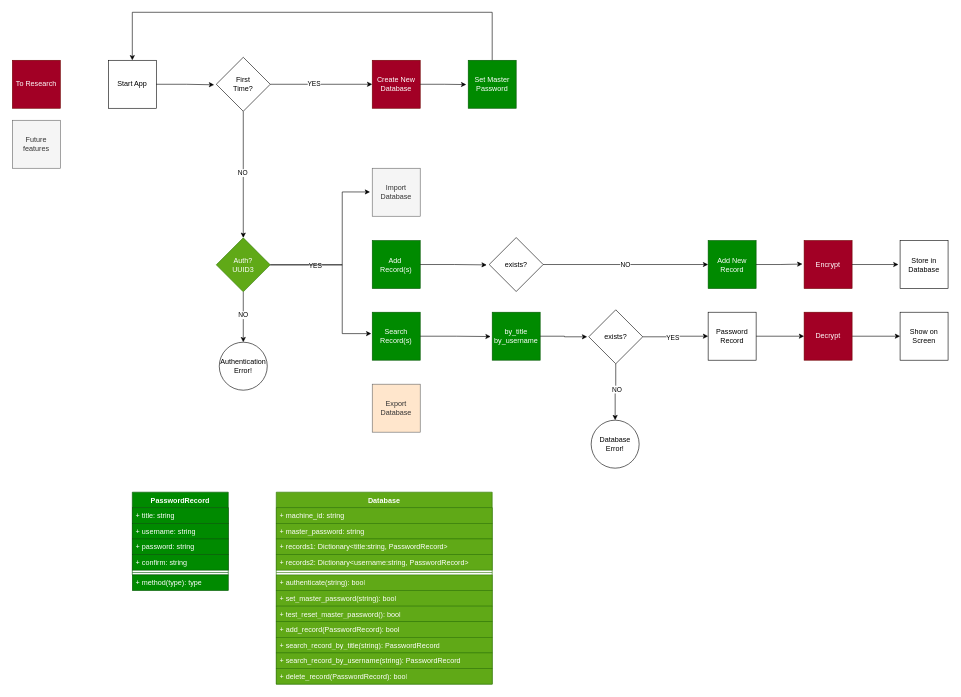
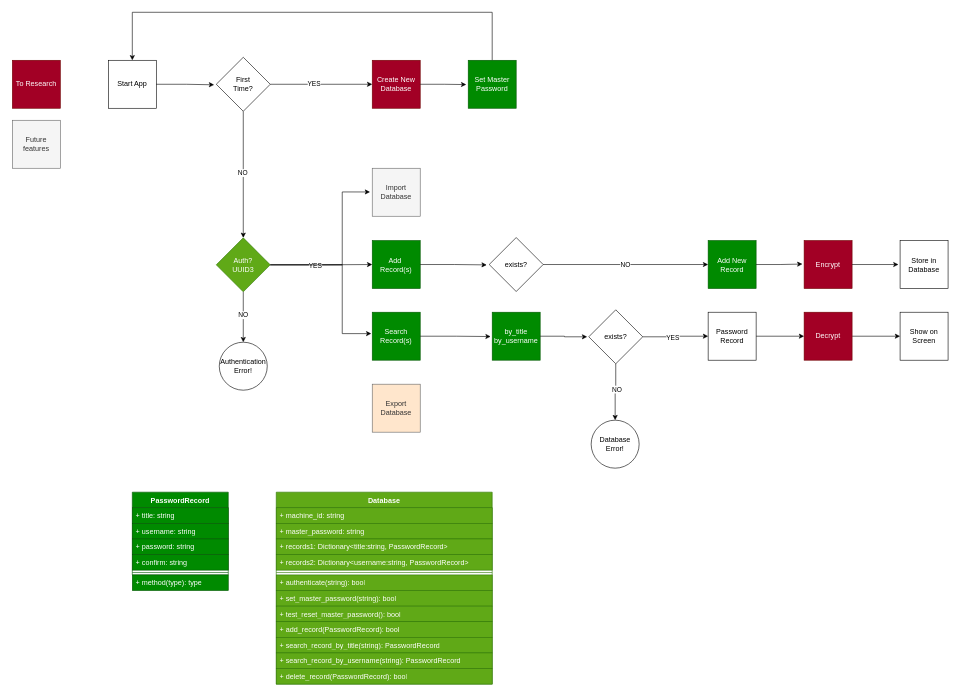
none -> (357, 265)
